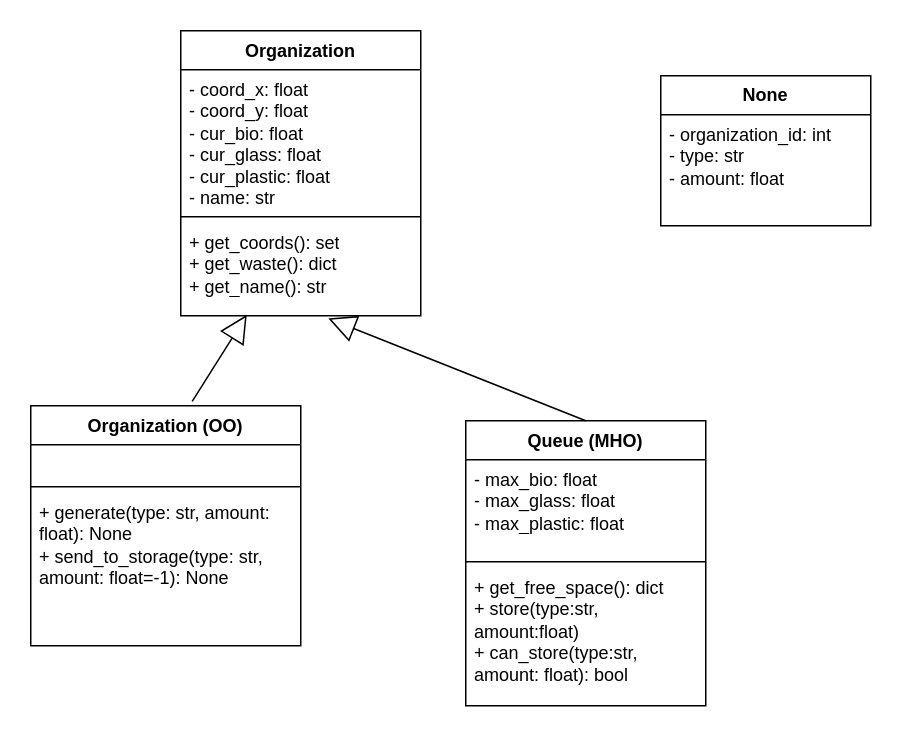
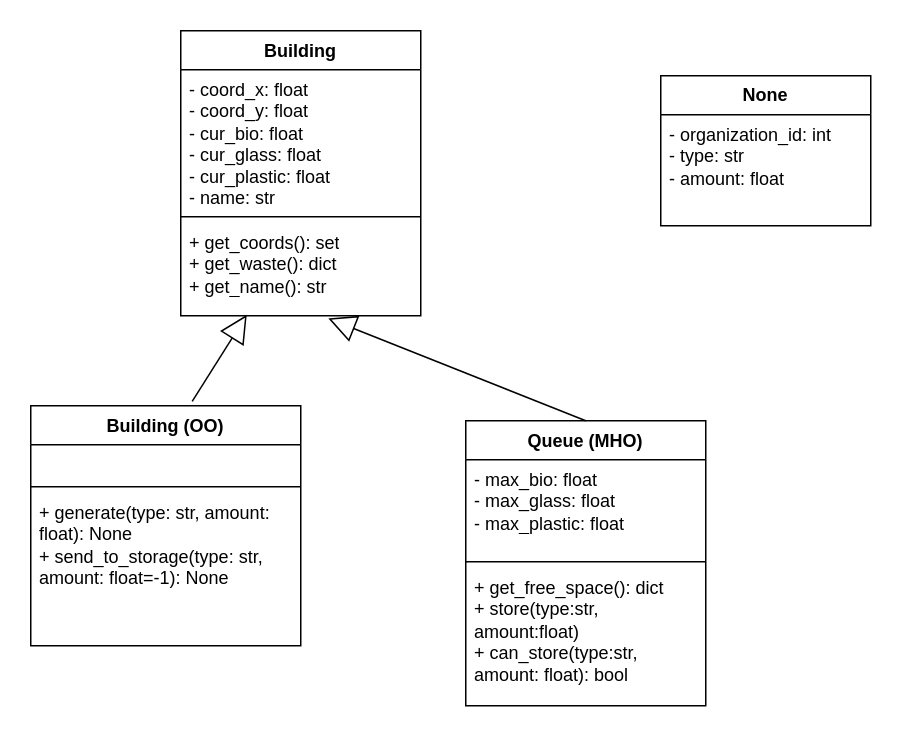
(301, 52) -> (301, 52)
(166, 427) -> (166, 427)
